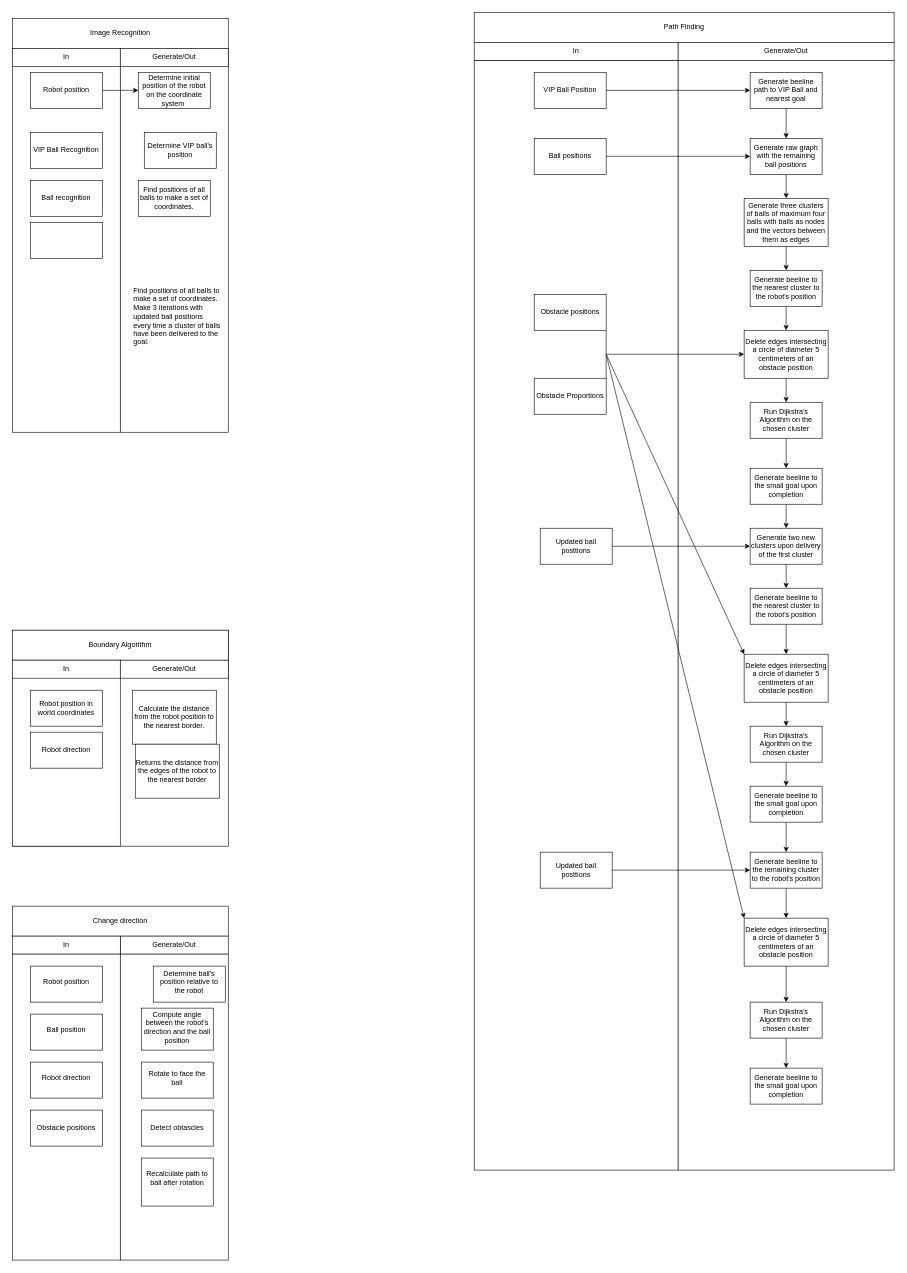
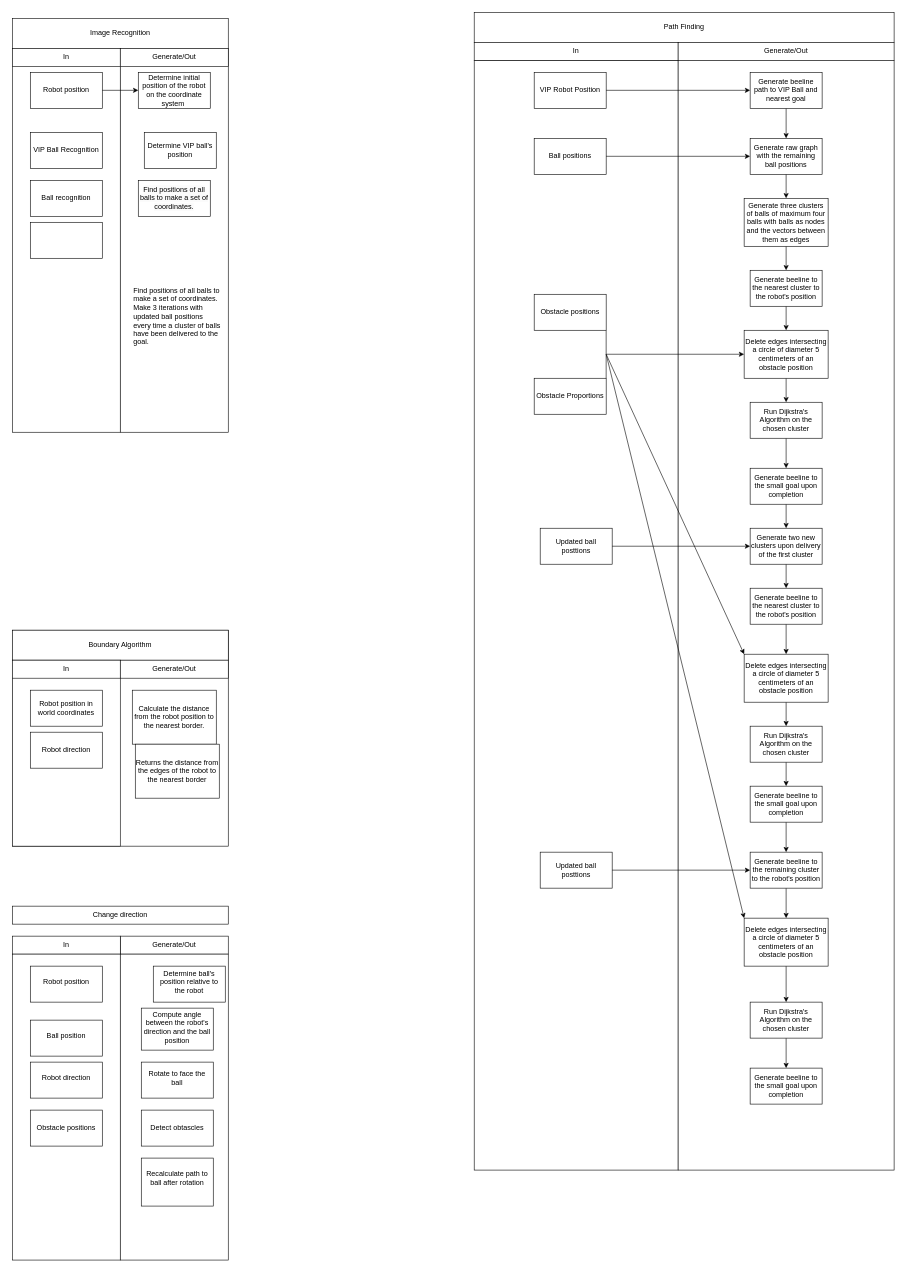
(570, 90) -> (570, 90)
(120, 921) -> (120, 915)
(66, 1032) -> (66, 1038)
